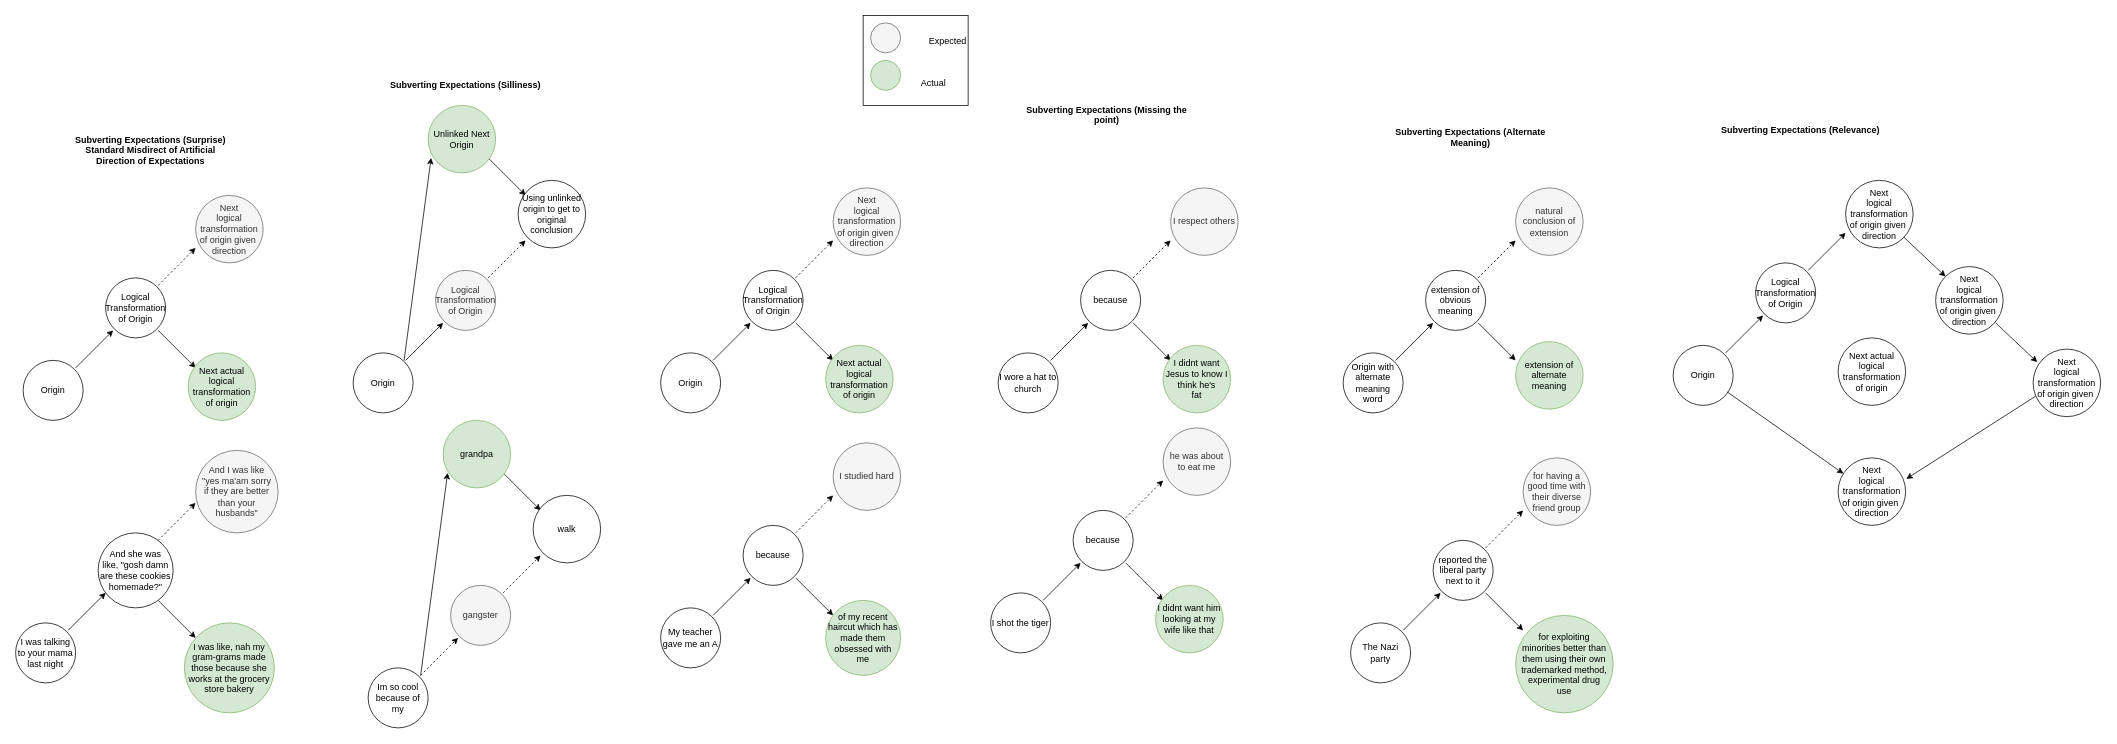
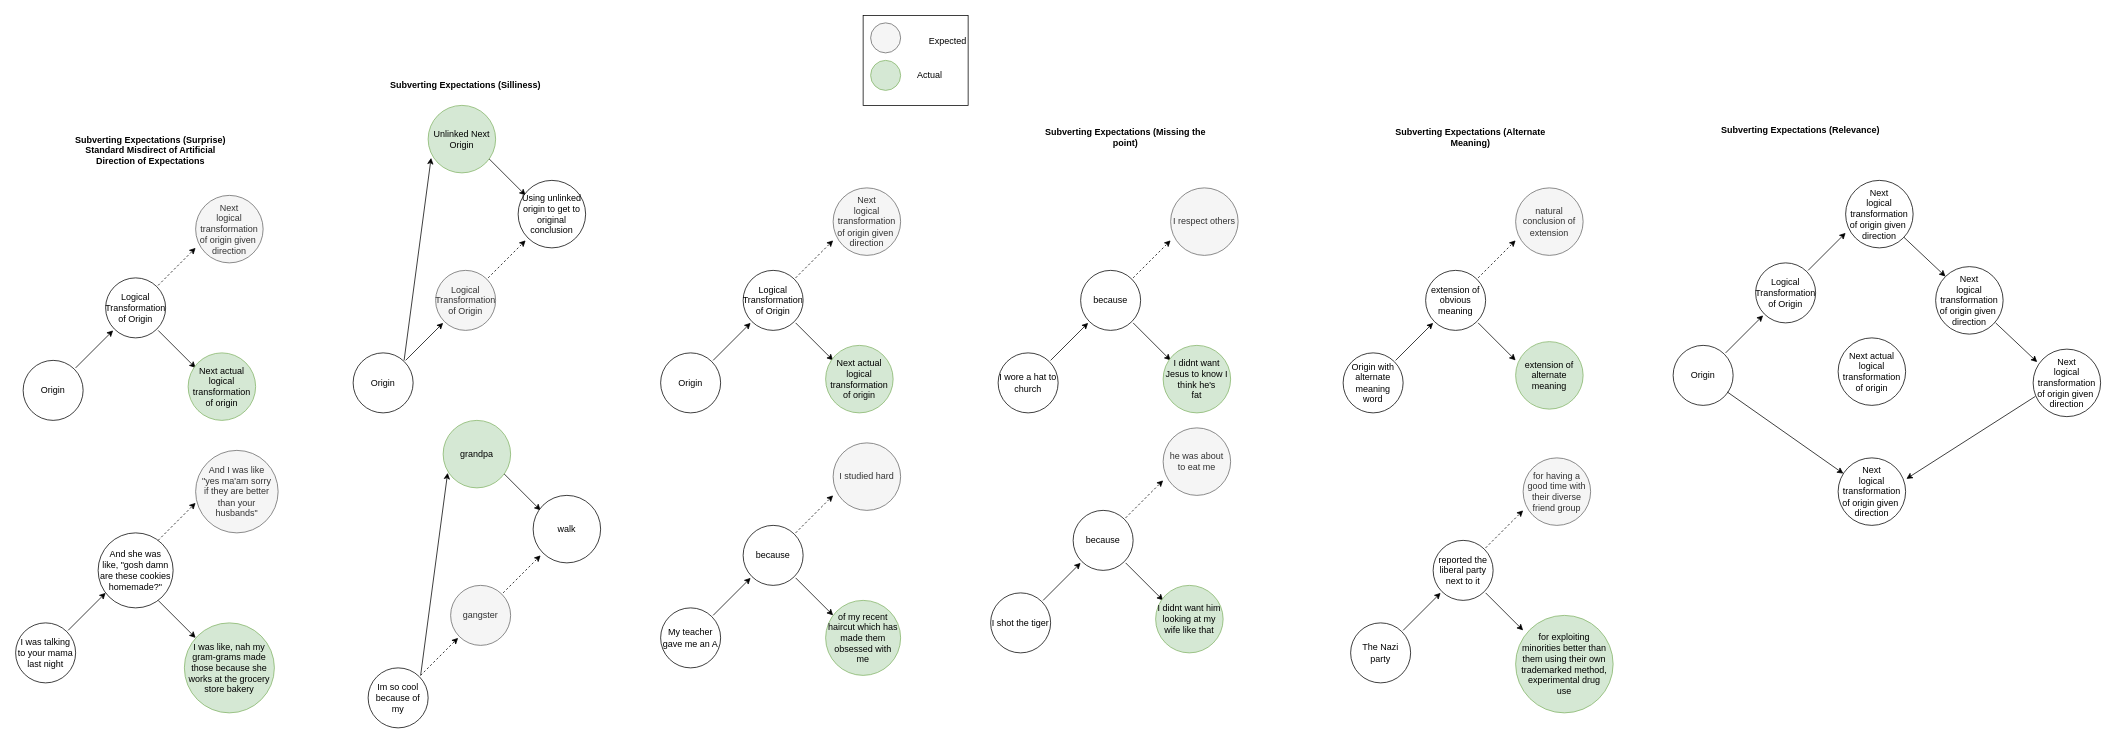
(933, 83) -> (930, 75)
(1107, 120) -> (1125, 143)
